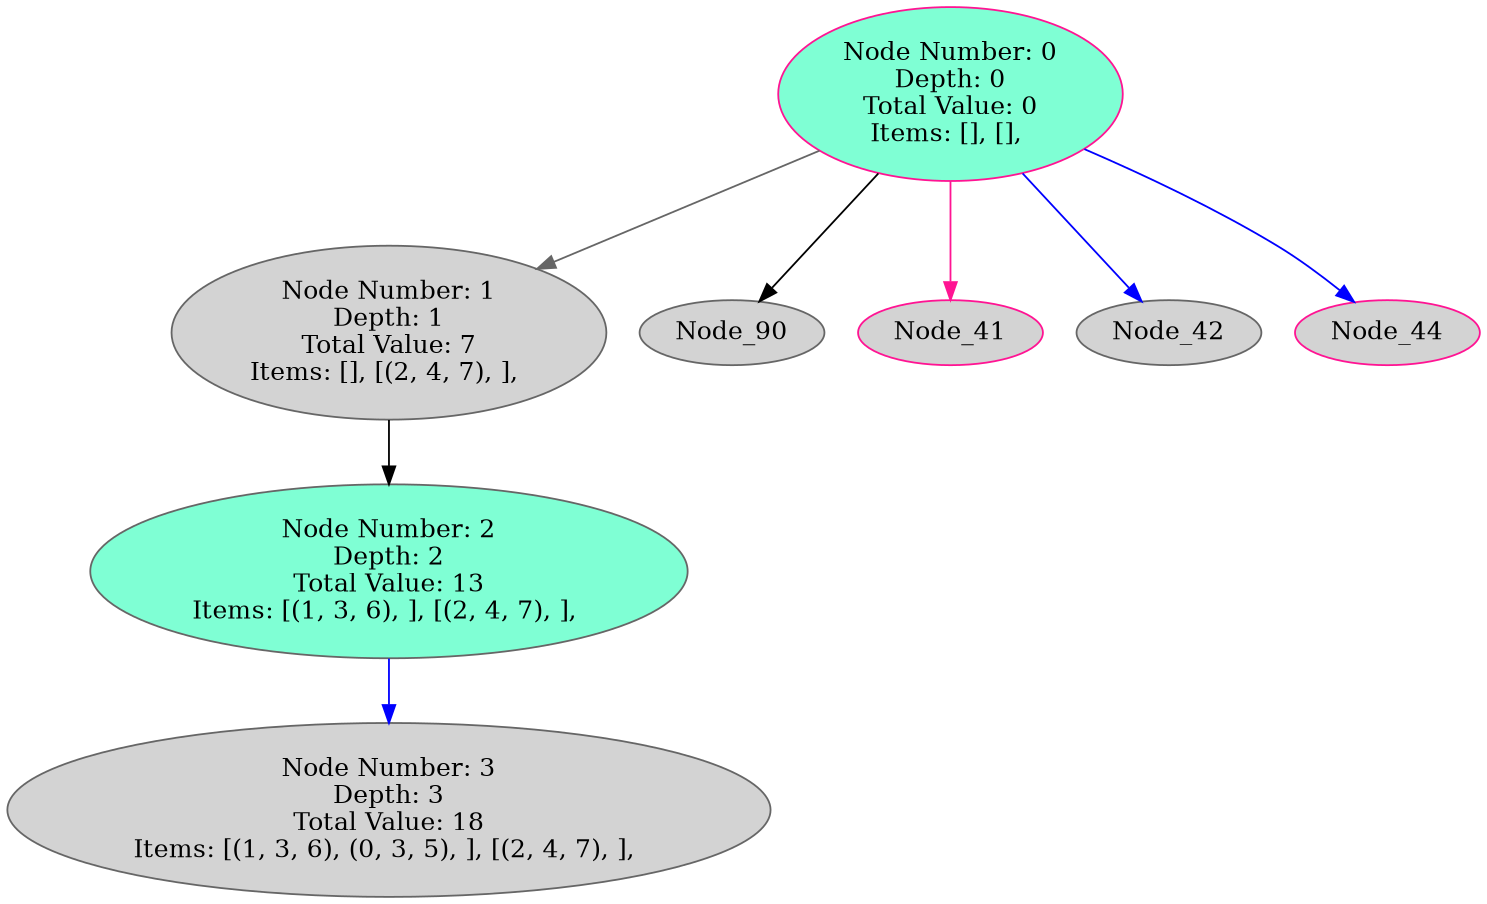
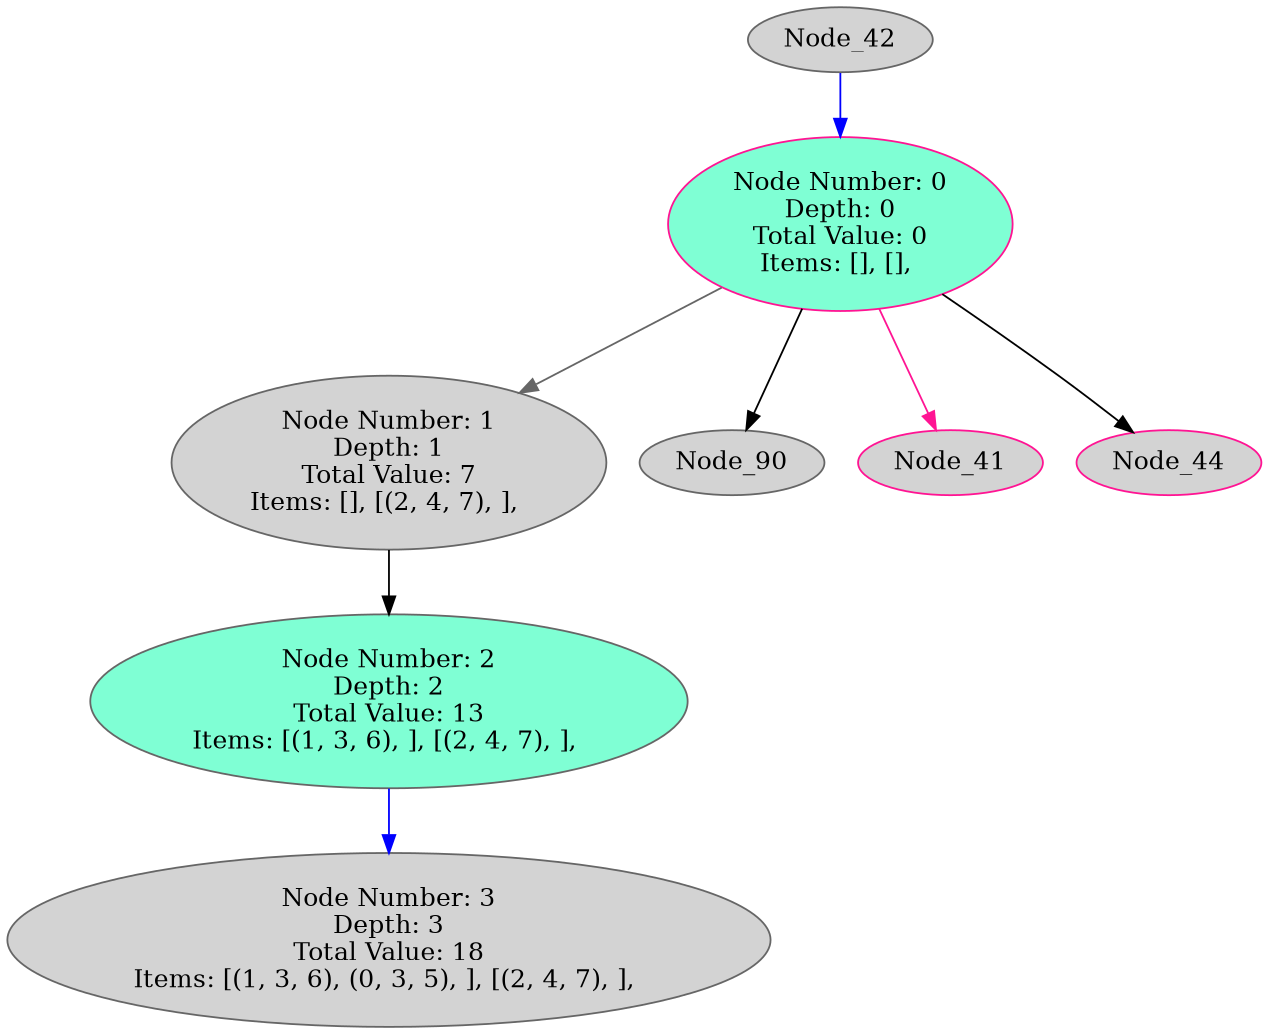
(1217, 212) -> (1032, 356)
(1076, 231) -> (840, 96)
